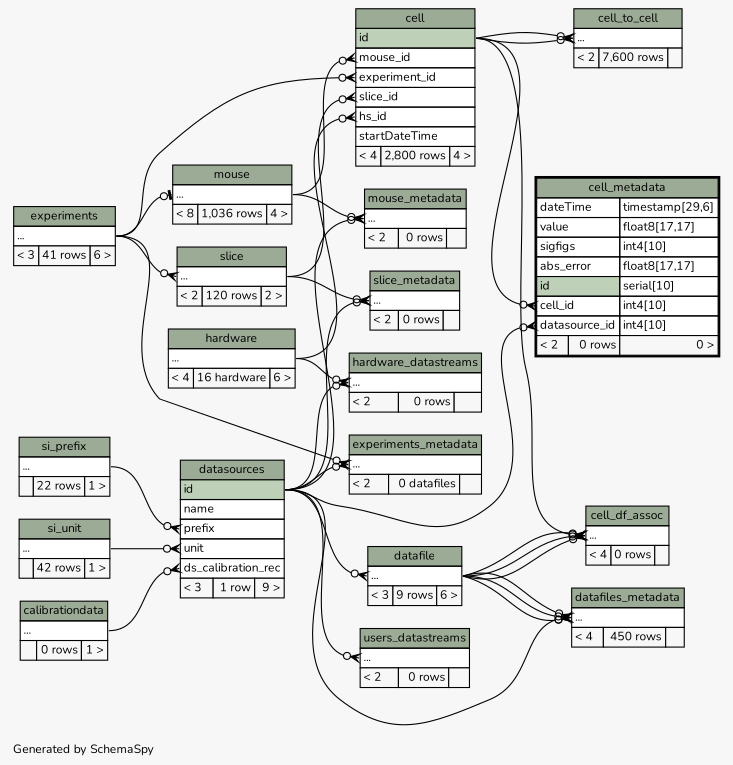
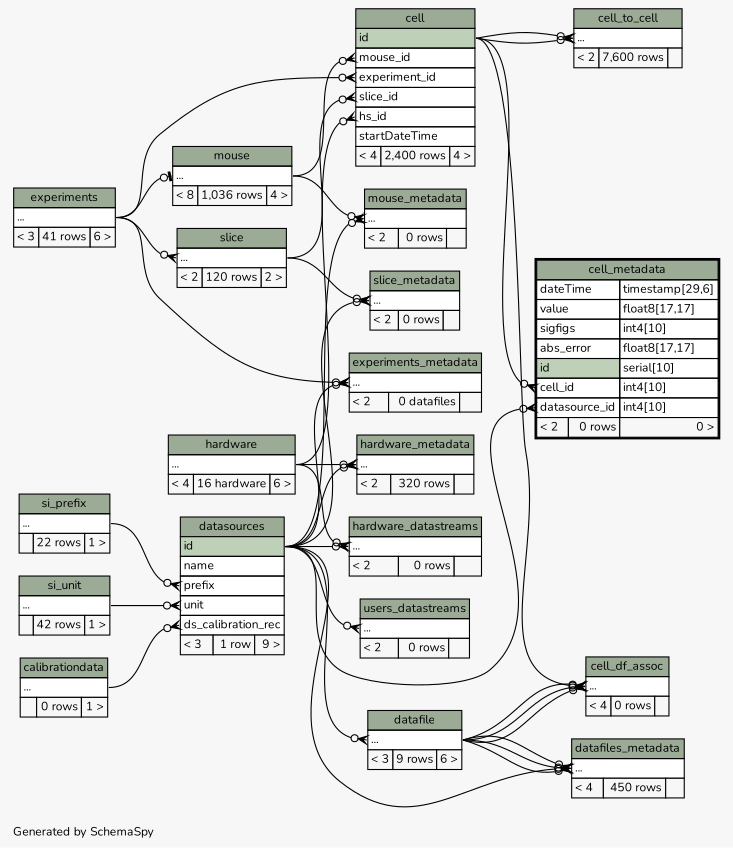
(415, 156) -> (415, 156)
none -> (415, 465)
